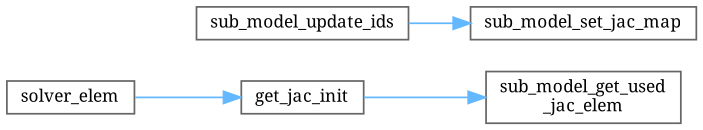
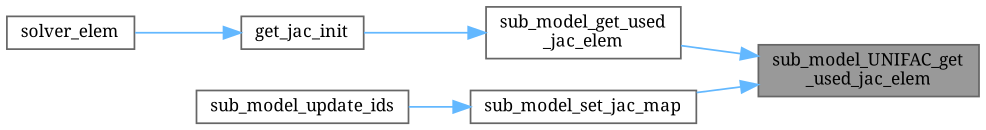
none -> (869, 71)
